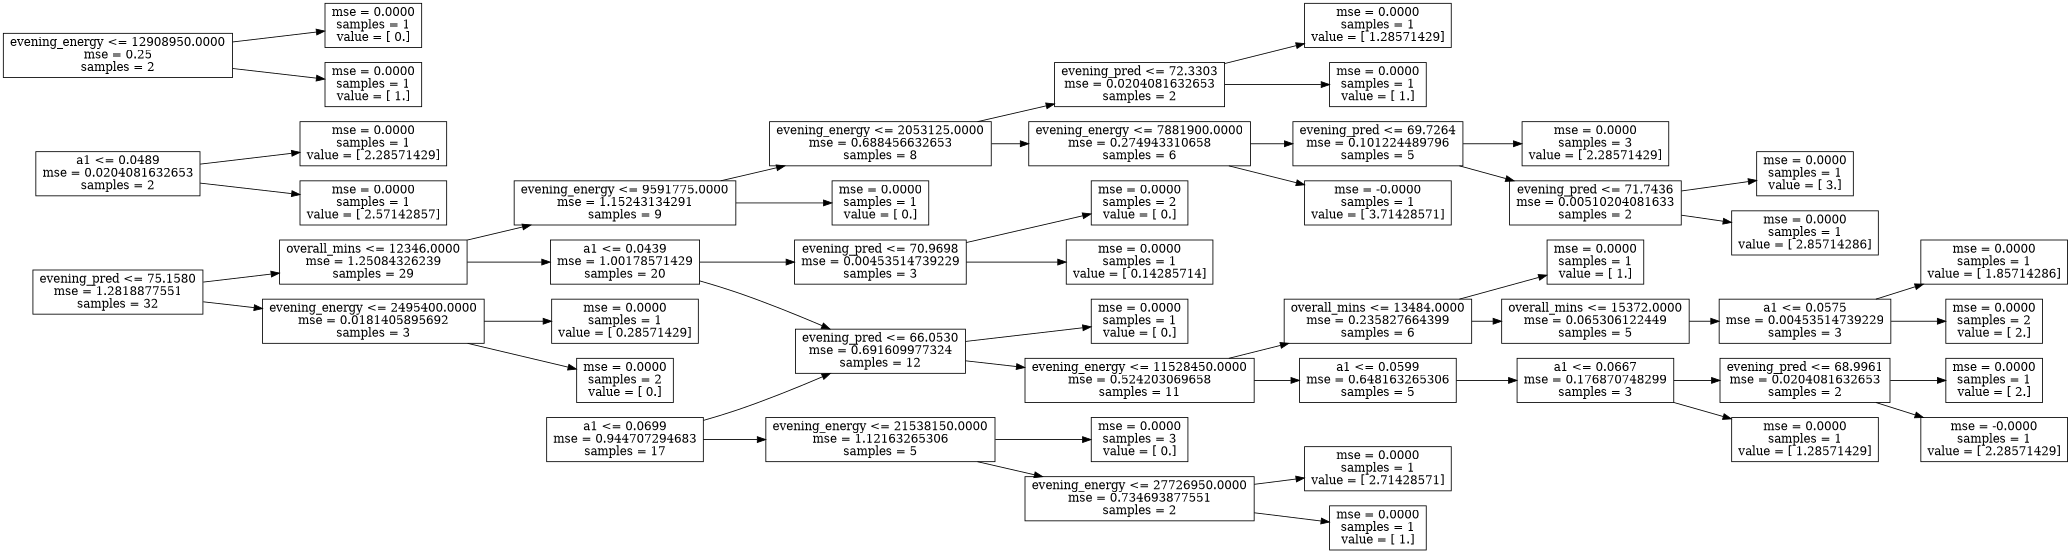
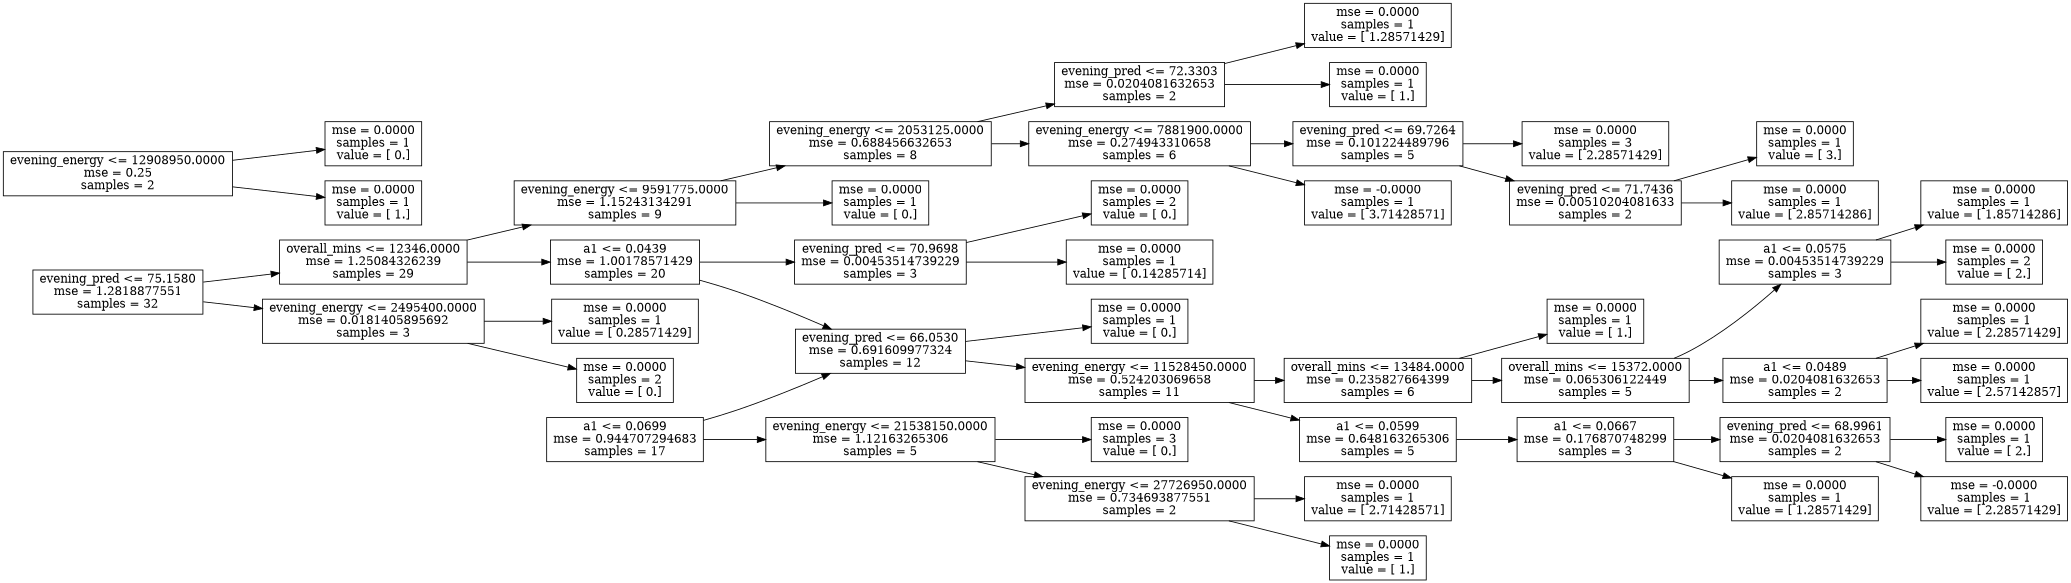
none -> (1702, 380)
